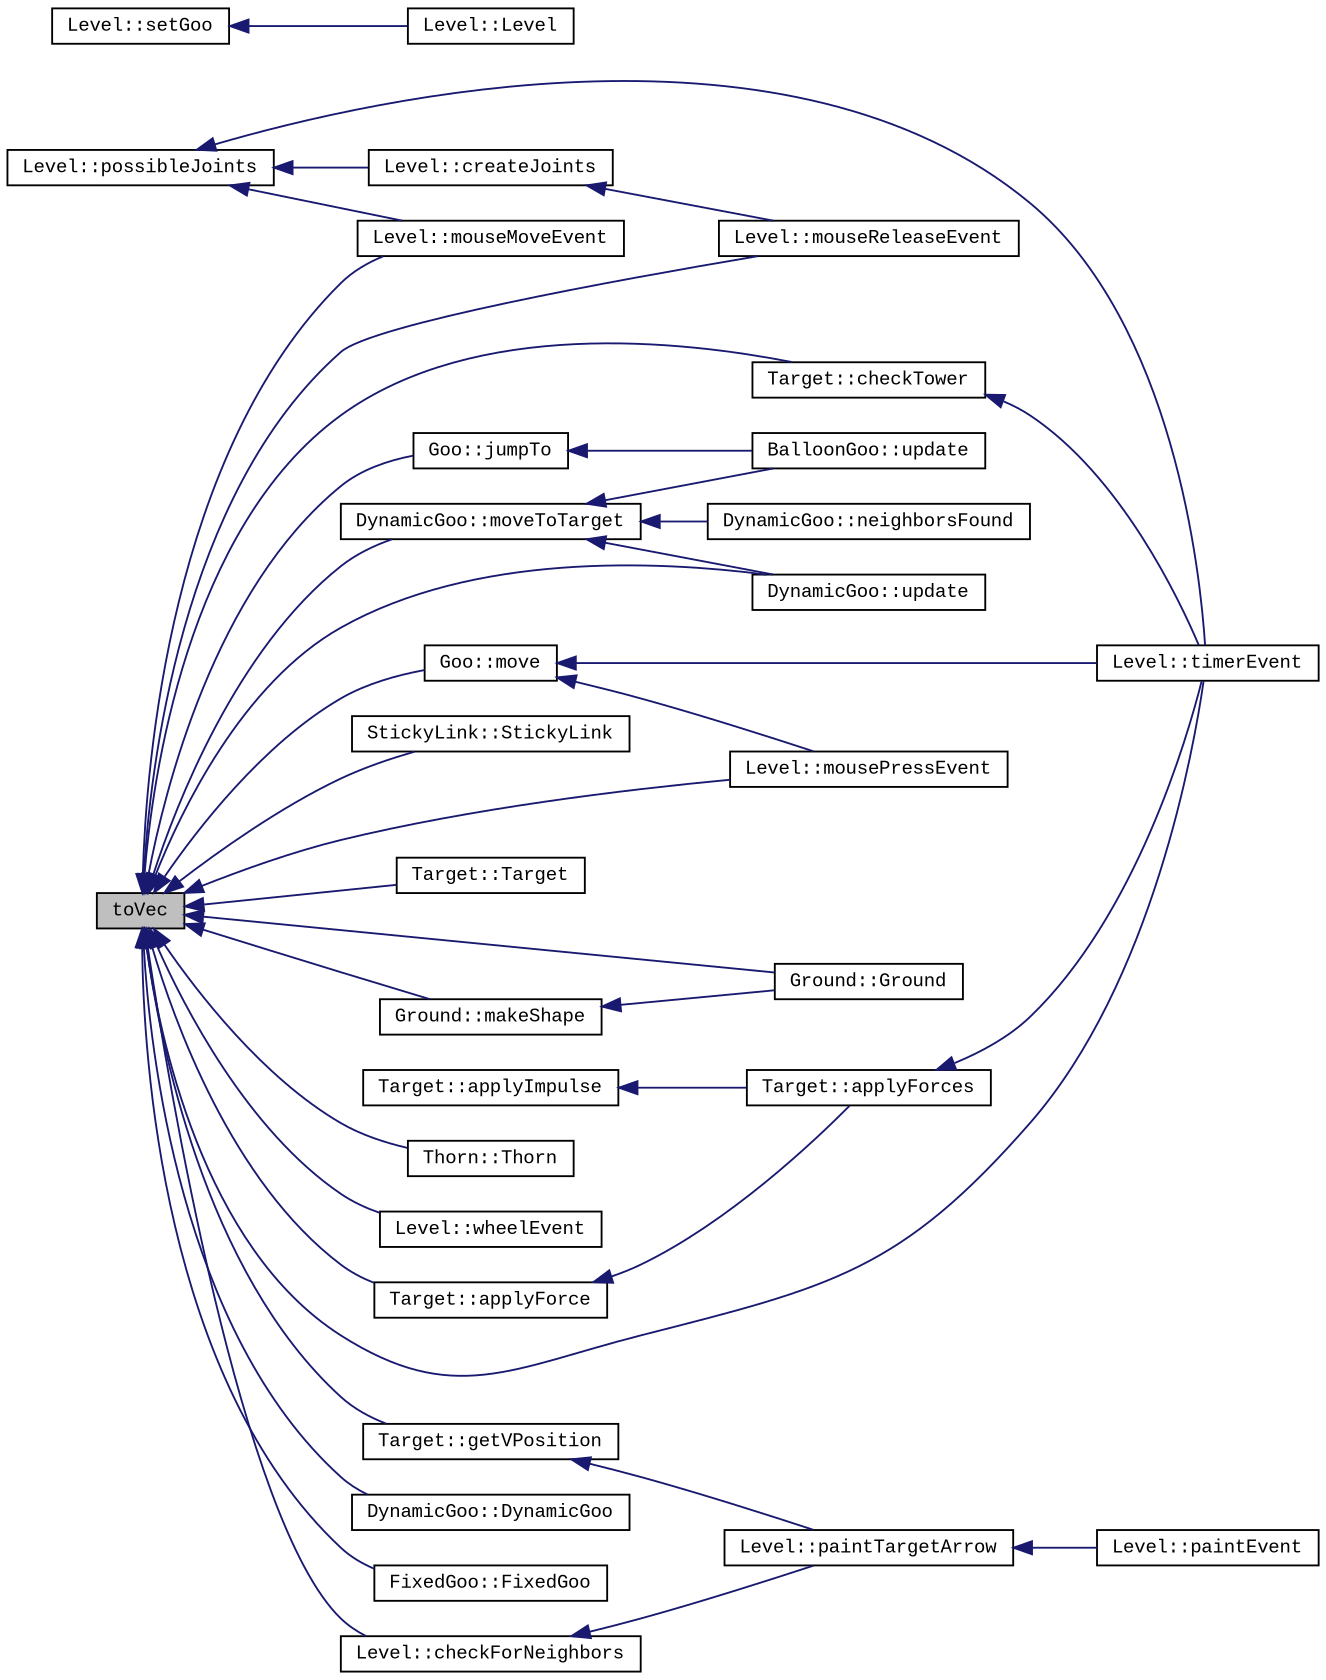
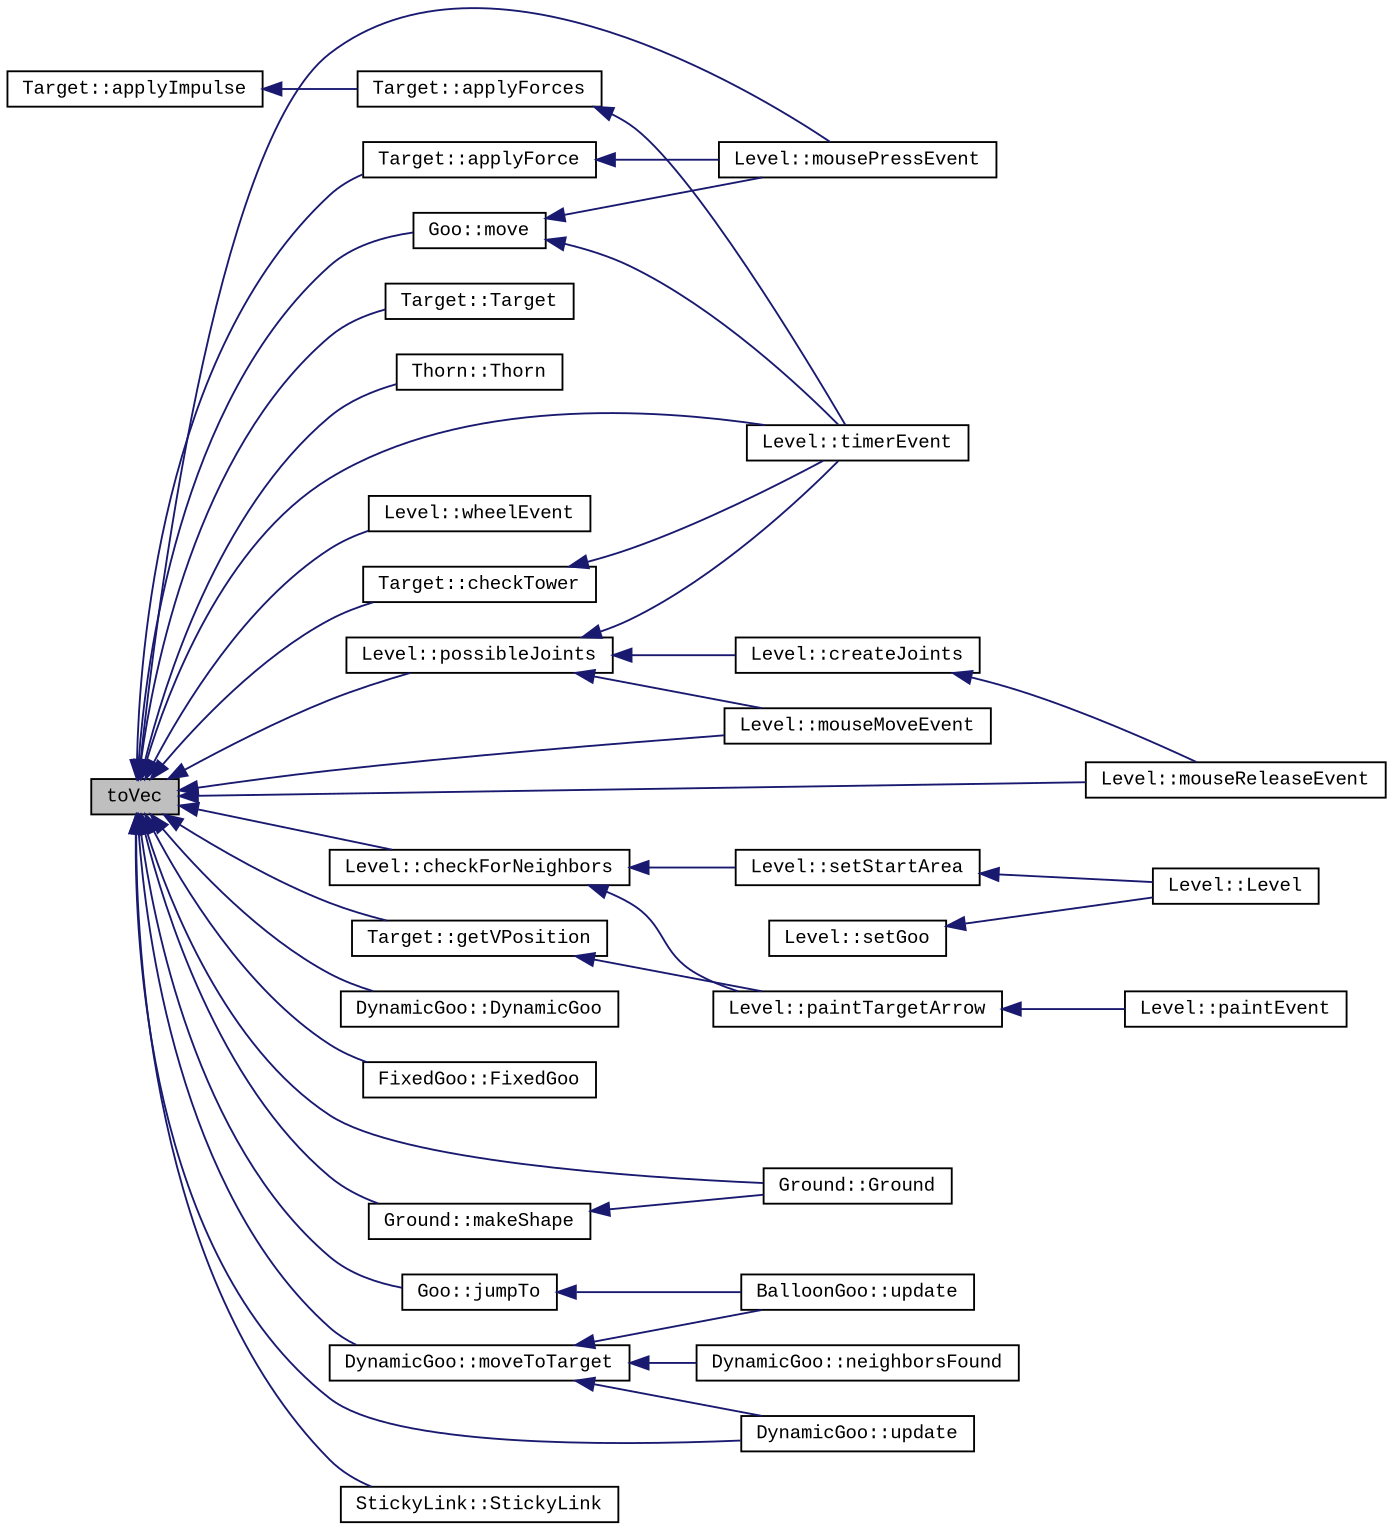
none -> (294, 715)
none -> (858, 867)
(739, 1203) -> (683, 160)
